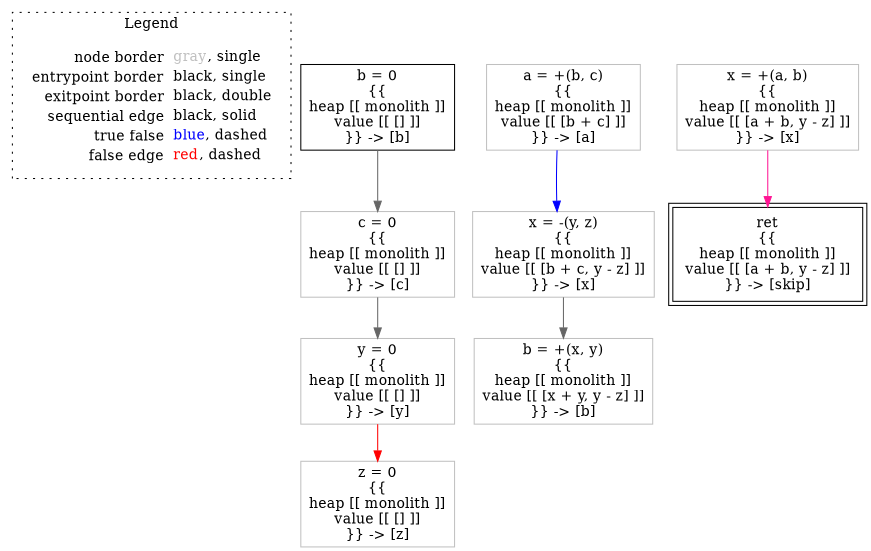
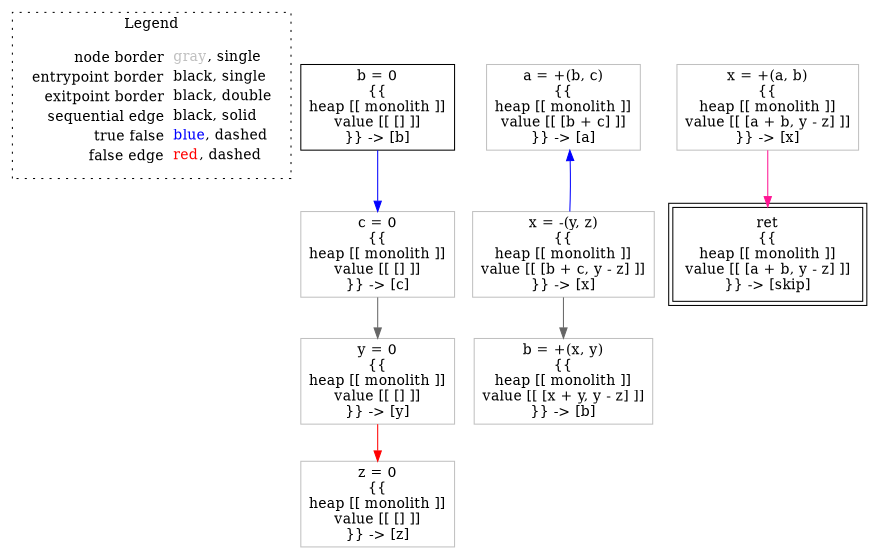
(378, 176) -> (378, 176)
(556, 176) -> (570, 186)
